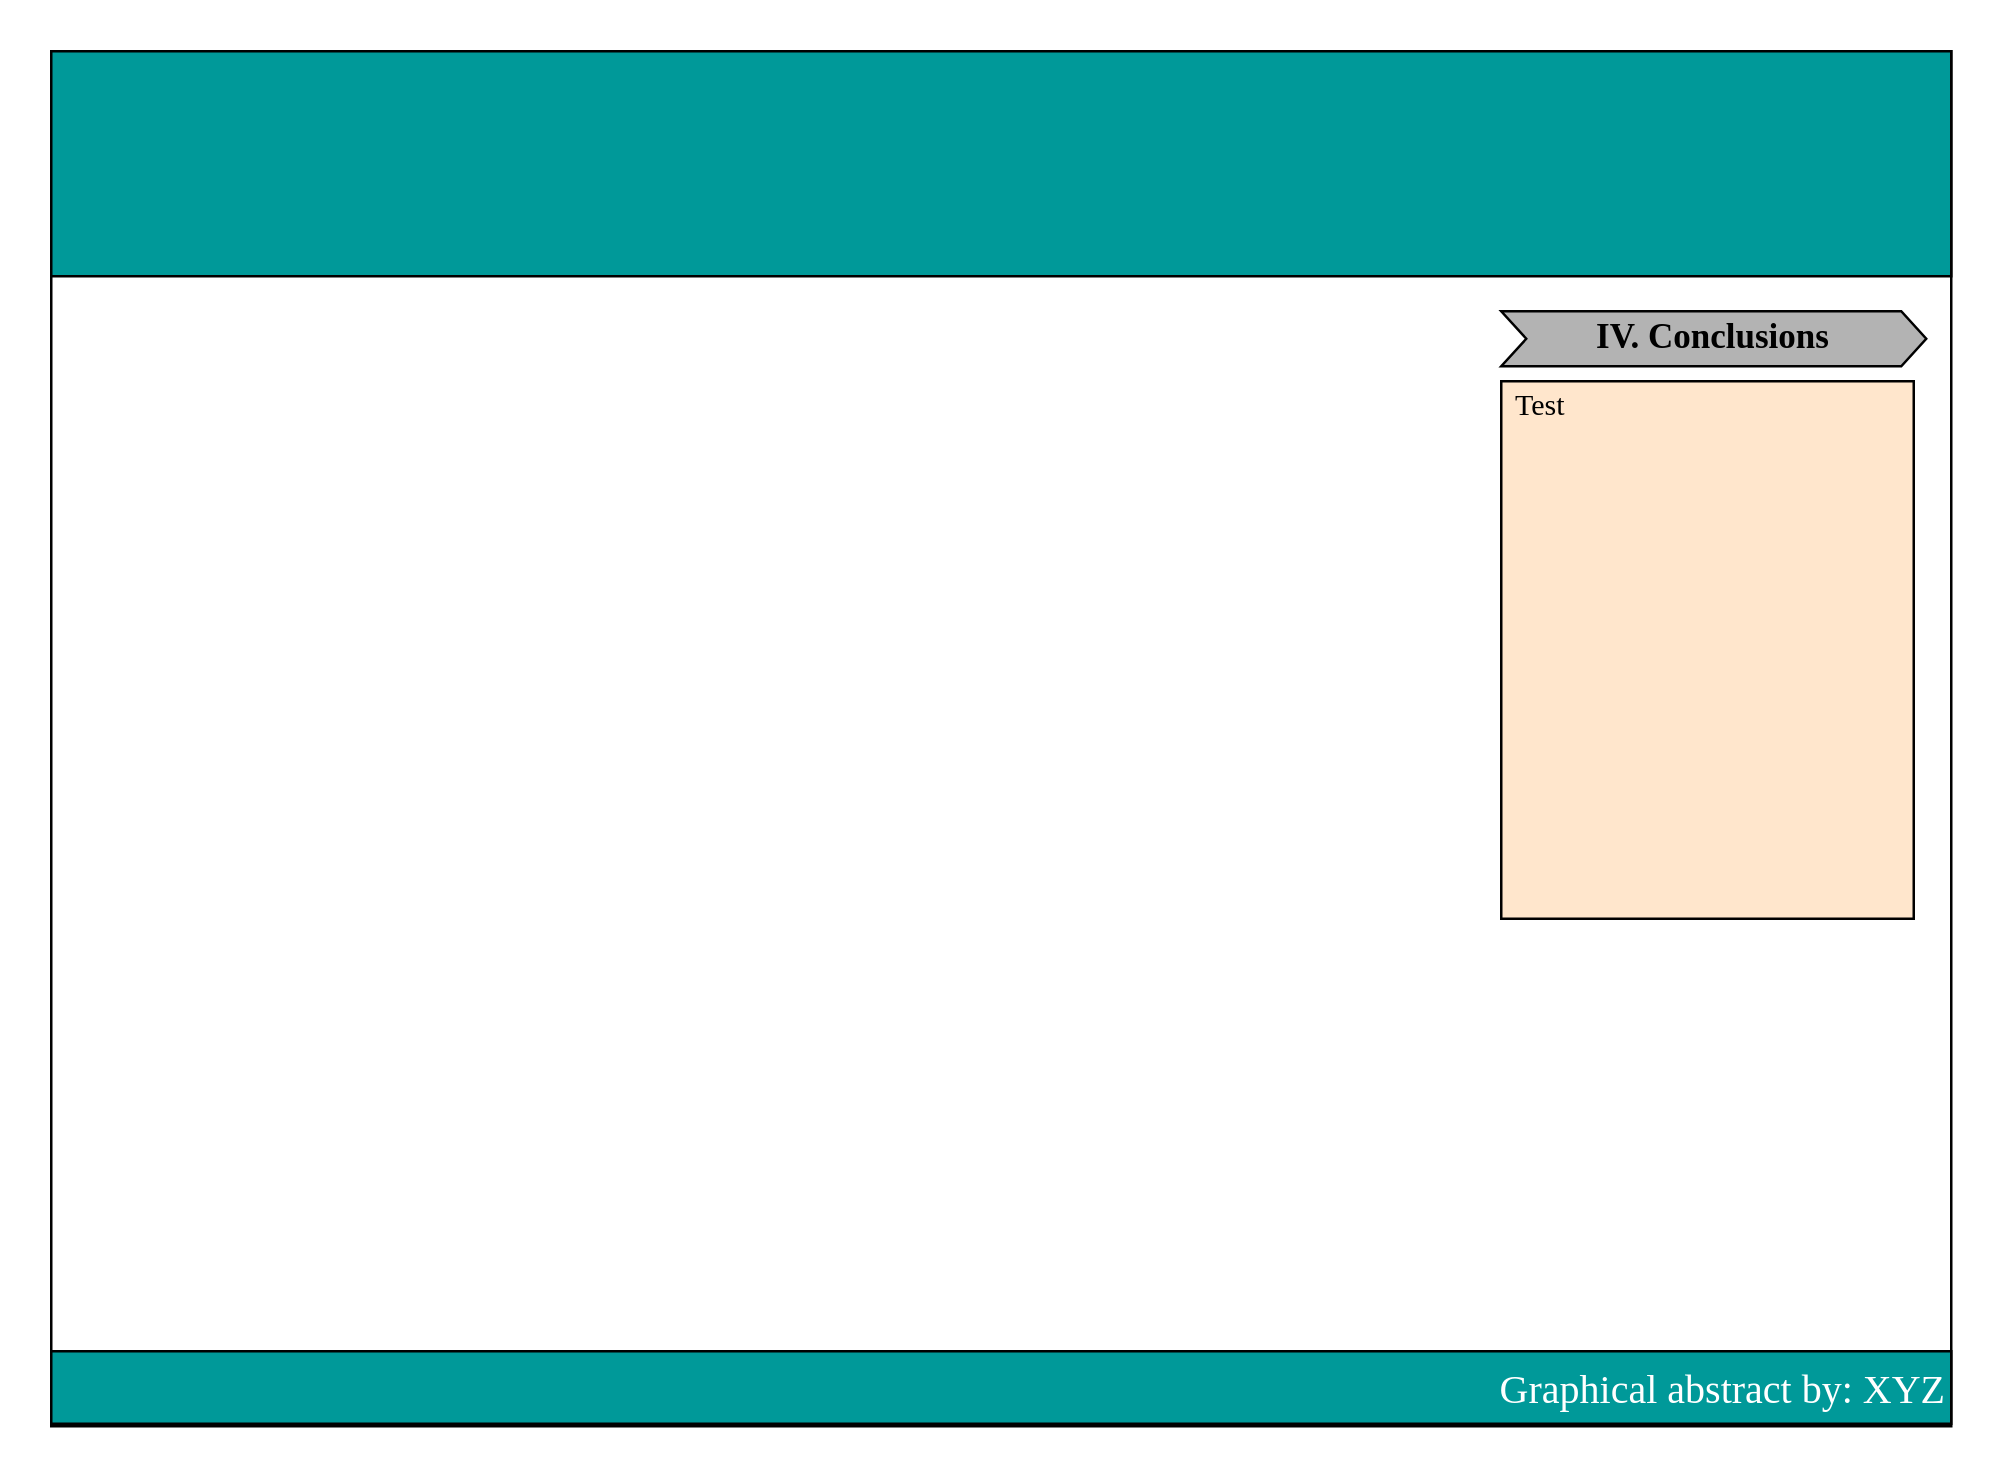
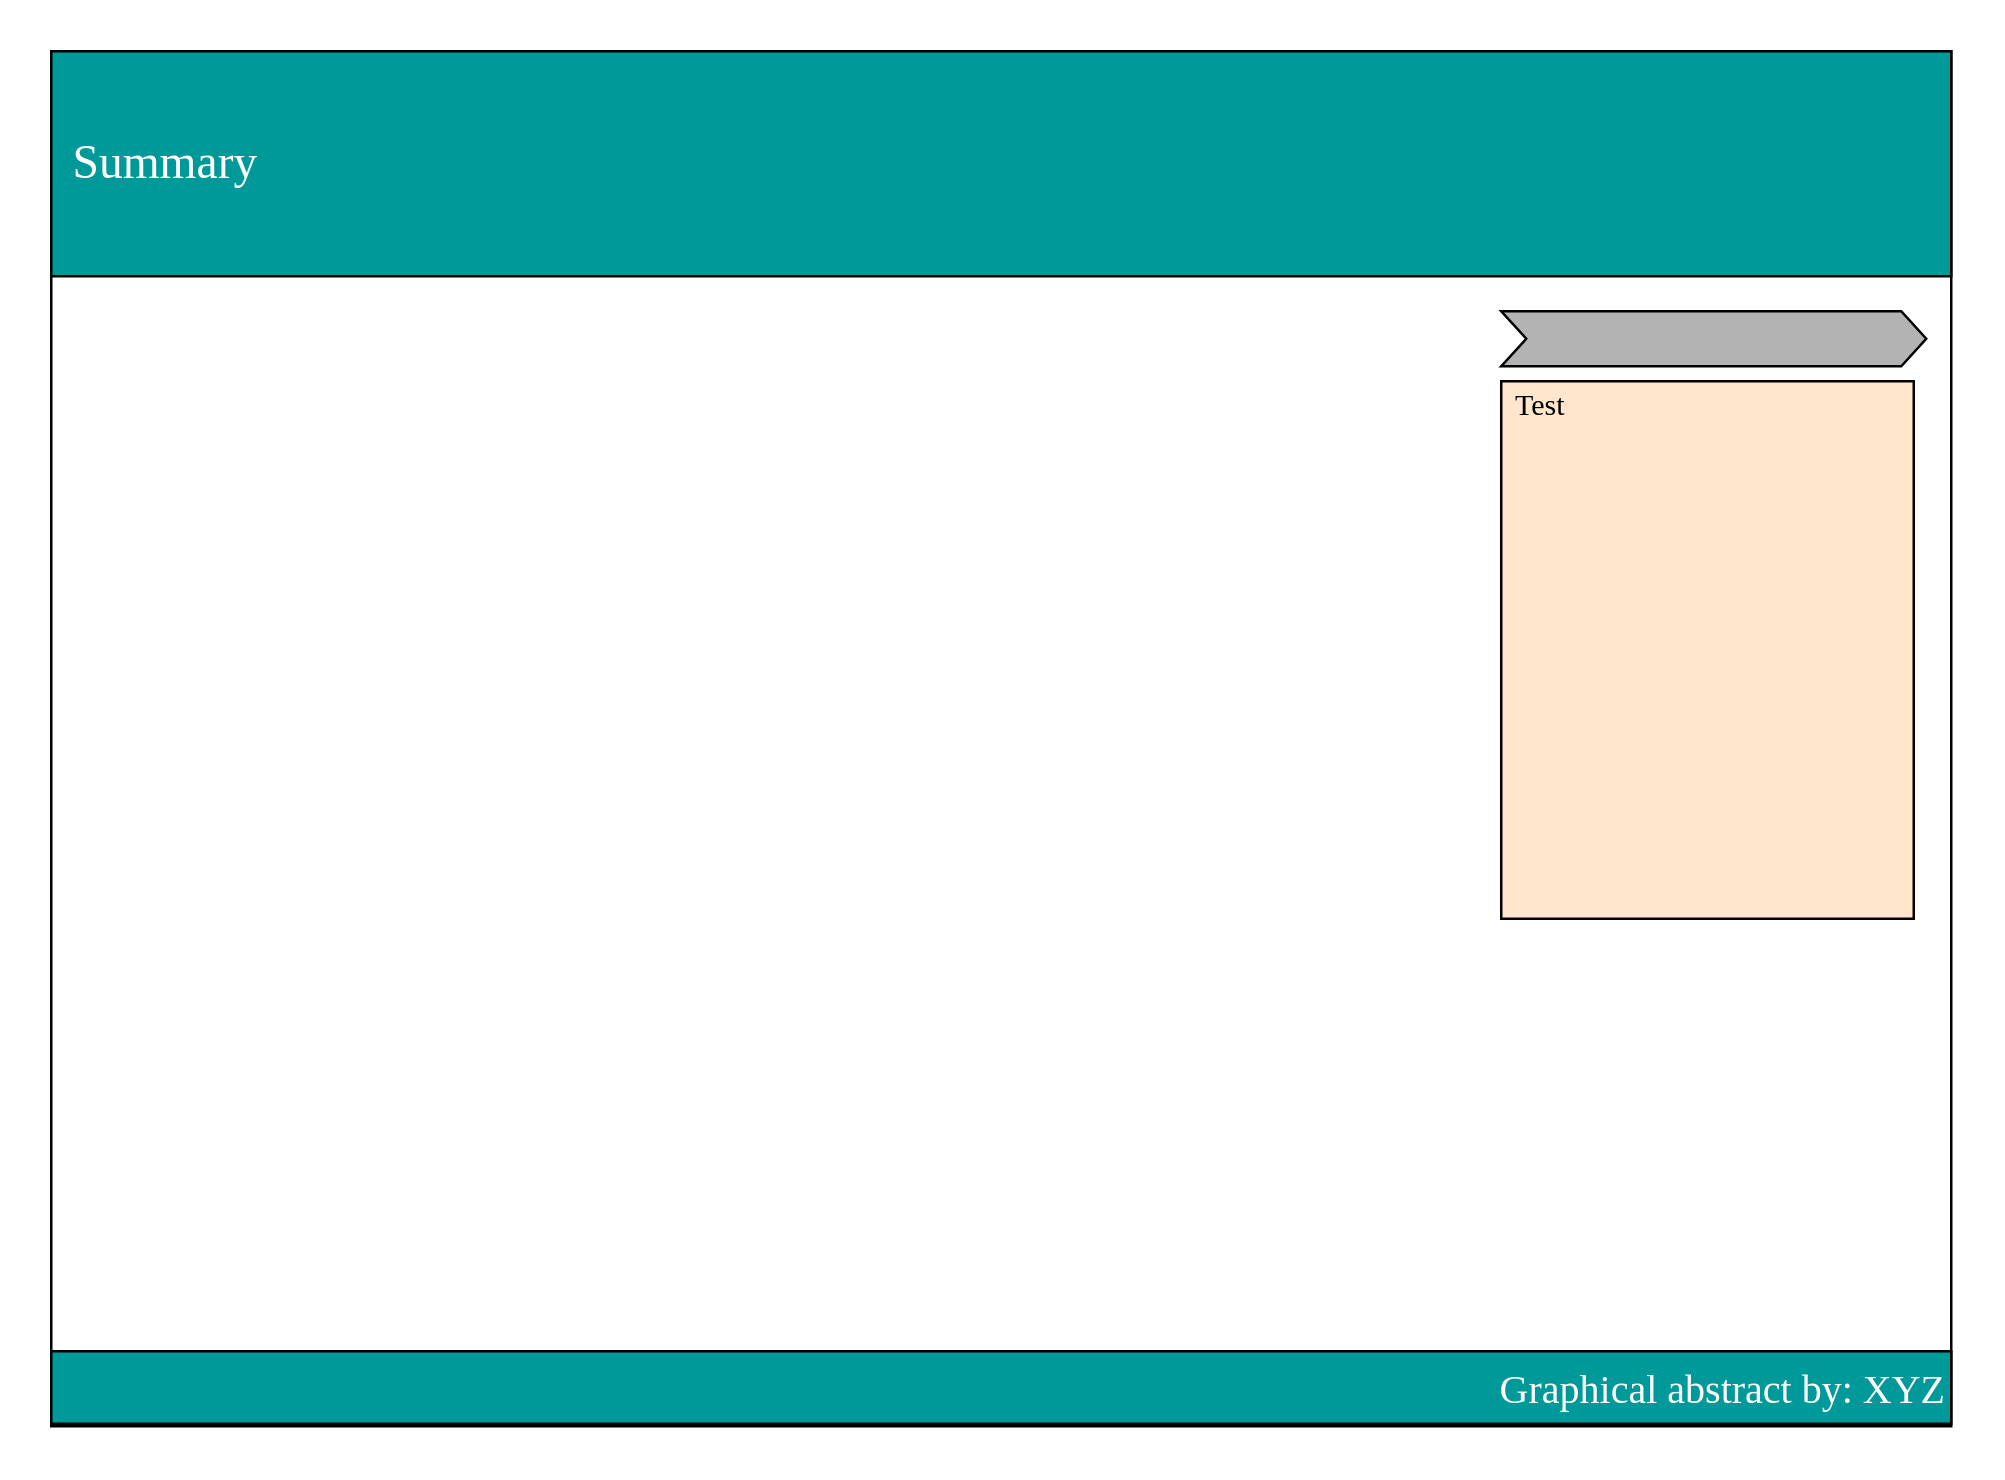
none -> (885, 164)
(1714, 333) -> none
